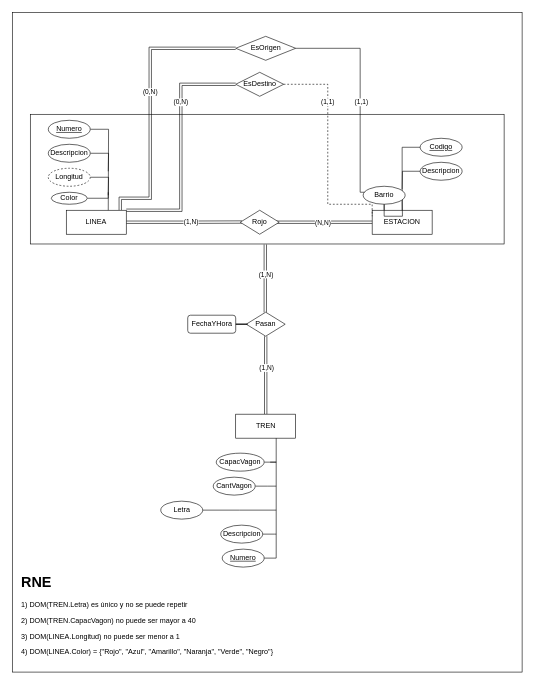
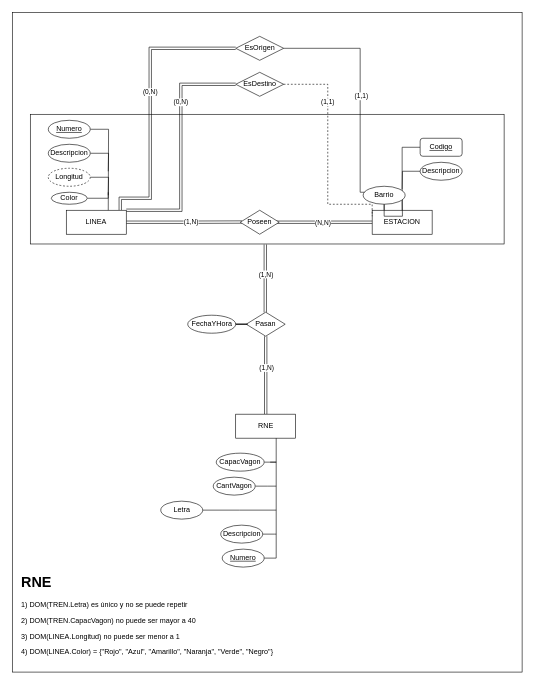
(266, 48) -> (260, 48)
(441, 147) -> (441, 147)
(260, 222) -> (260, 222)
(212, 324) -> (212, 324)
(266, 426) -> (266, 426)
